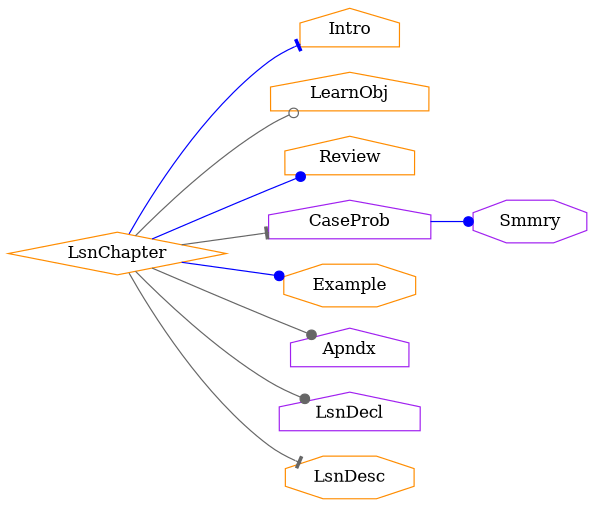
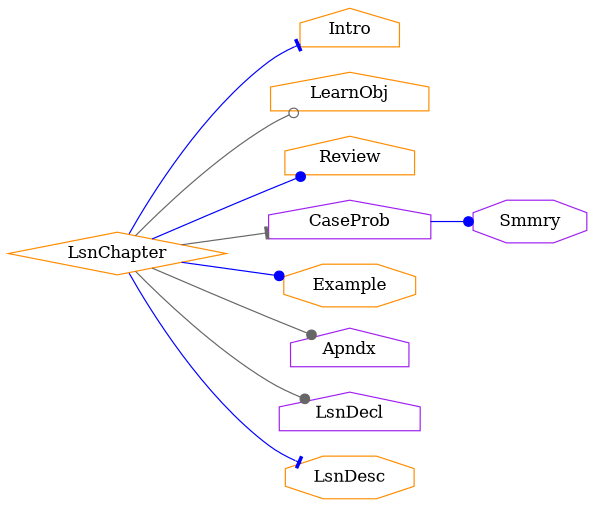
(200, 378) -> (200, 378)
